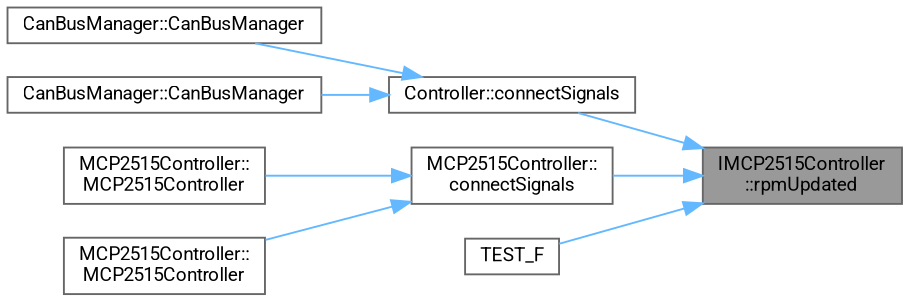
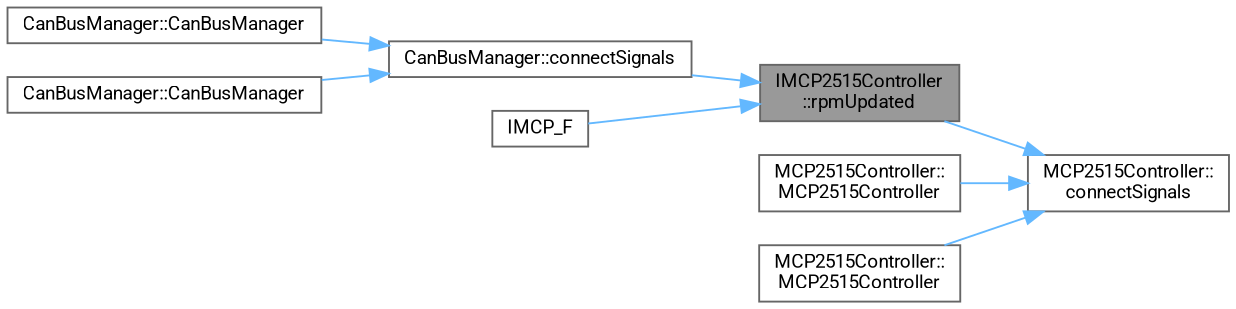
(512, 95) -> (540, 59)
(648, 176) -> (985, 135)
(512, 257) -> (540, 129)
